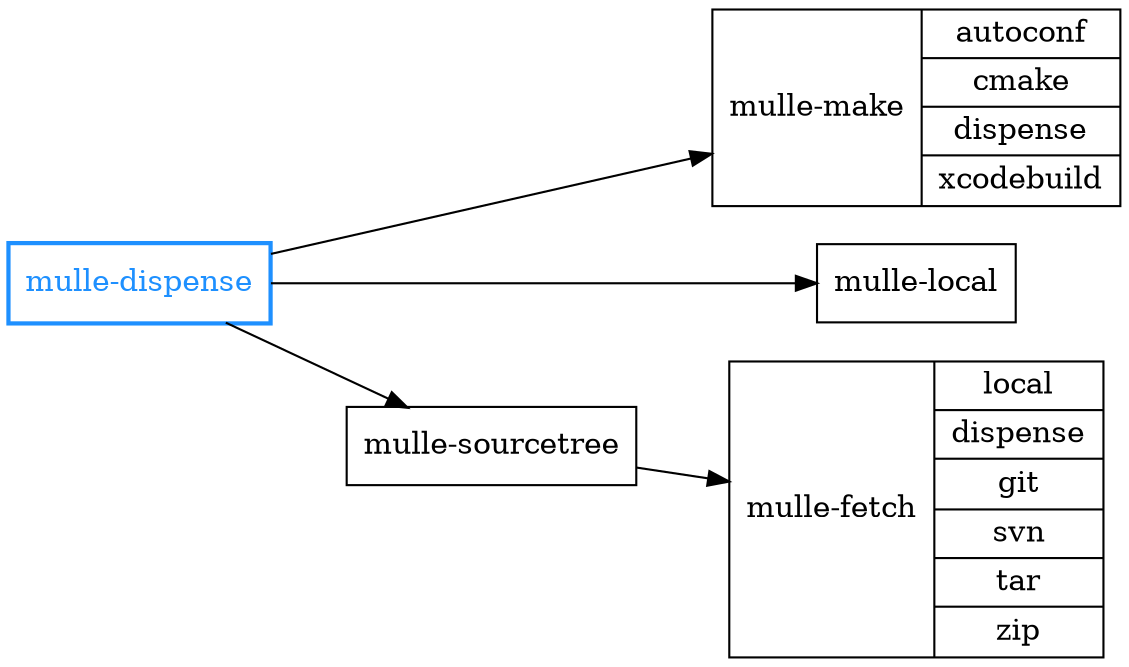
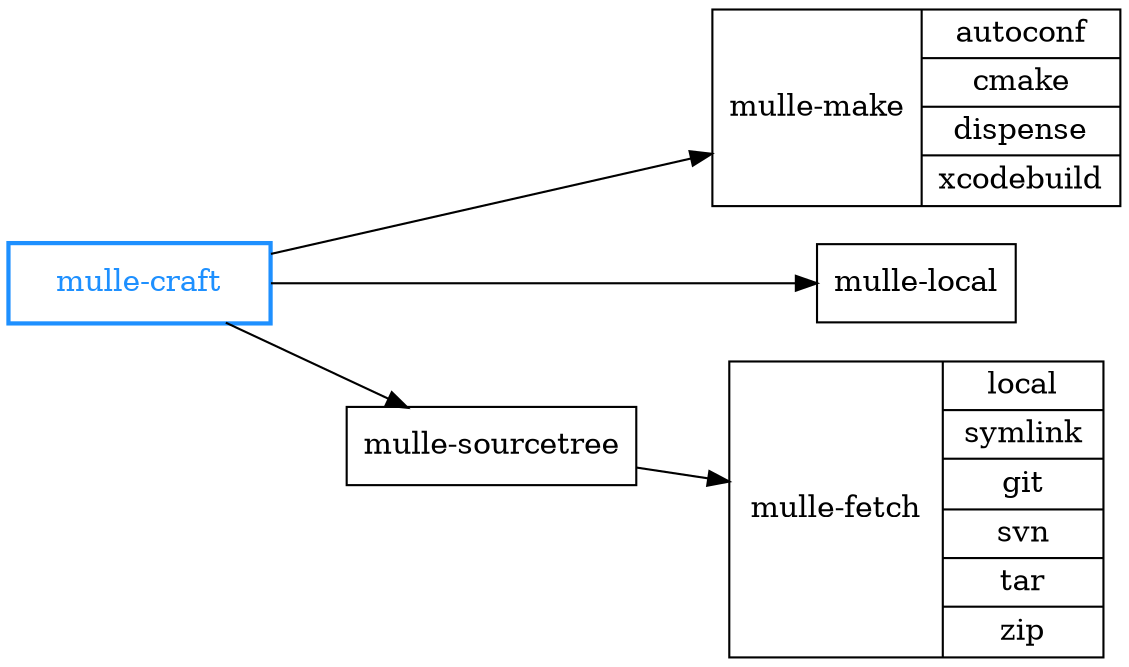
(140, 283) -> (140, 283)
(1019, 433) -> (1023, 433)
